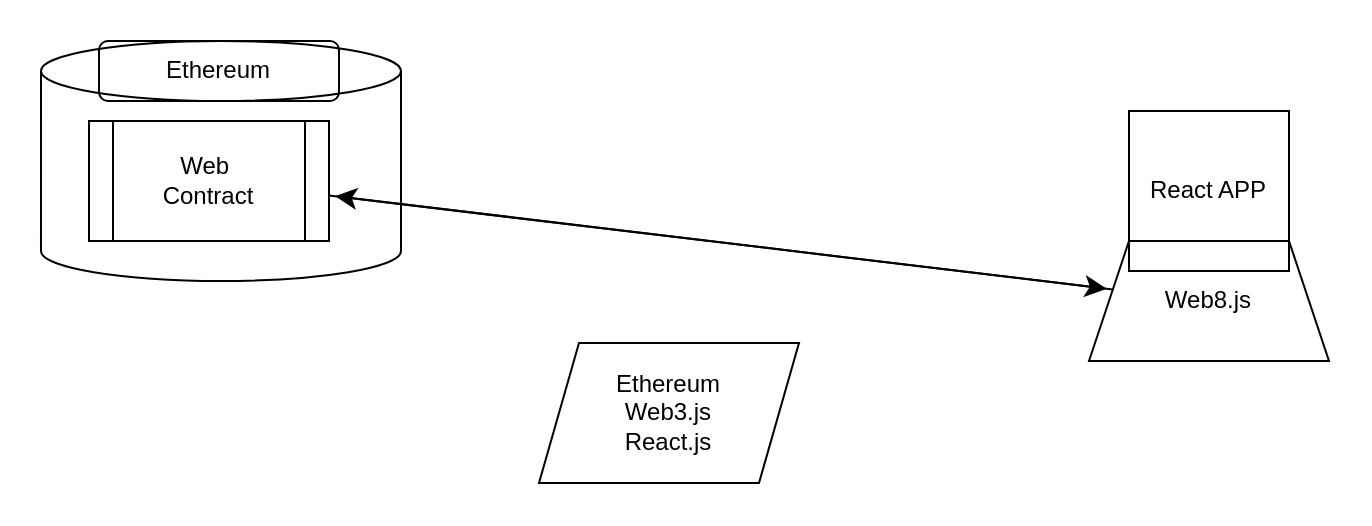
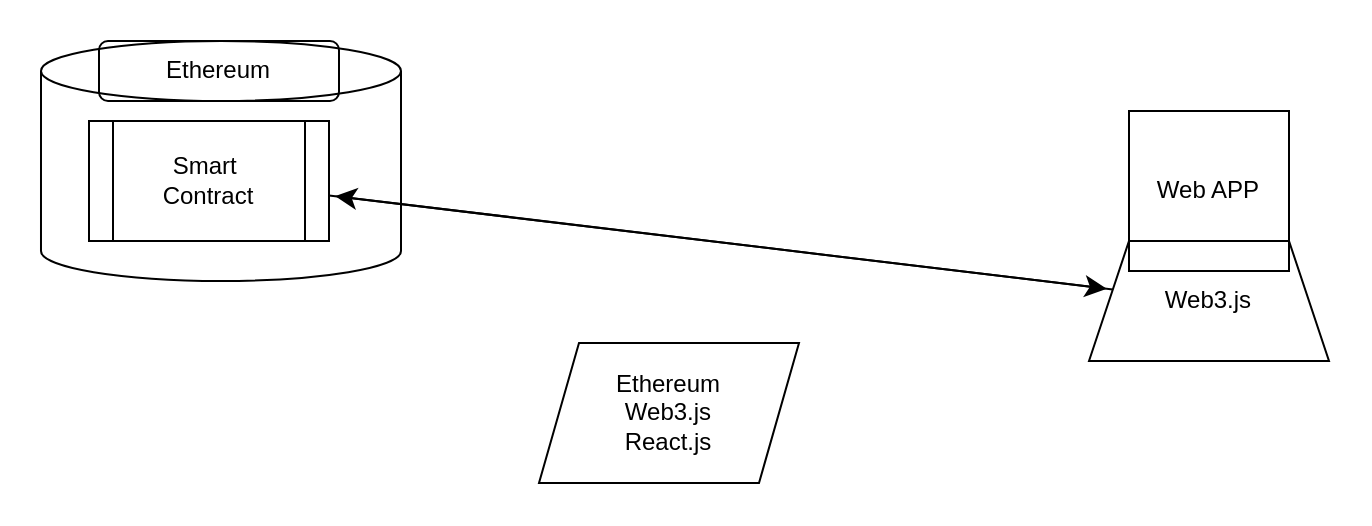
(209, 181) -> (209, 181)
(1209, 191) -> (1209, 191)
(1209, 301) -> (1209, 301)
